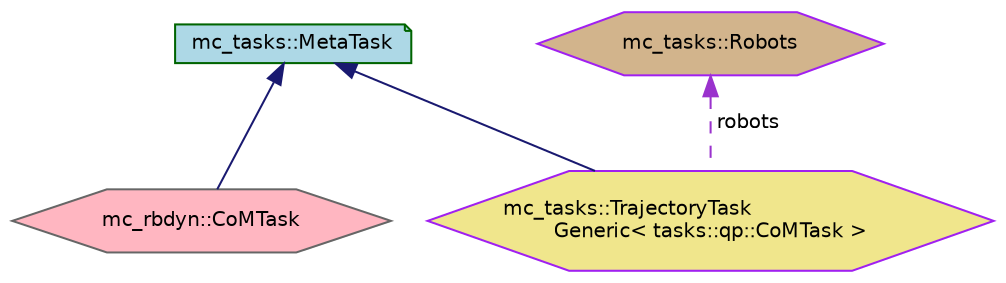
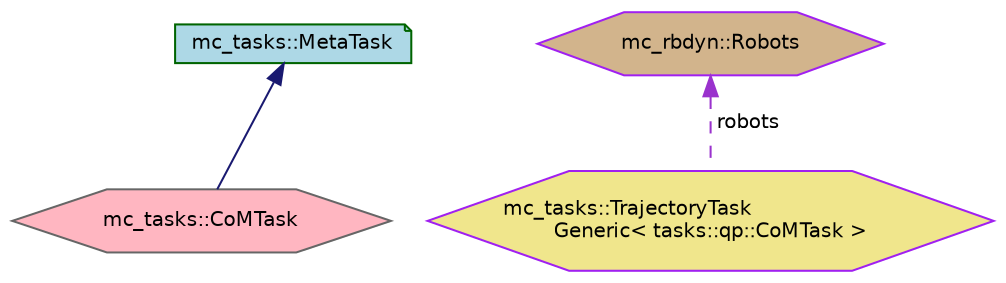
(711, 44) -> (711, 44)
(475, 121) -> none
(202, 221) -> (202, 221)
